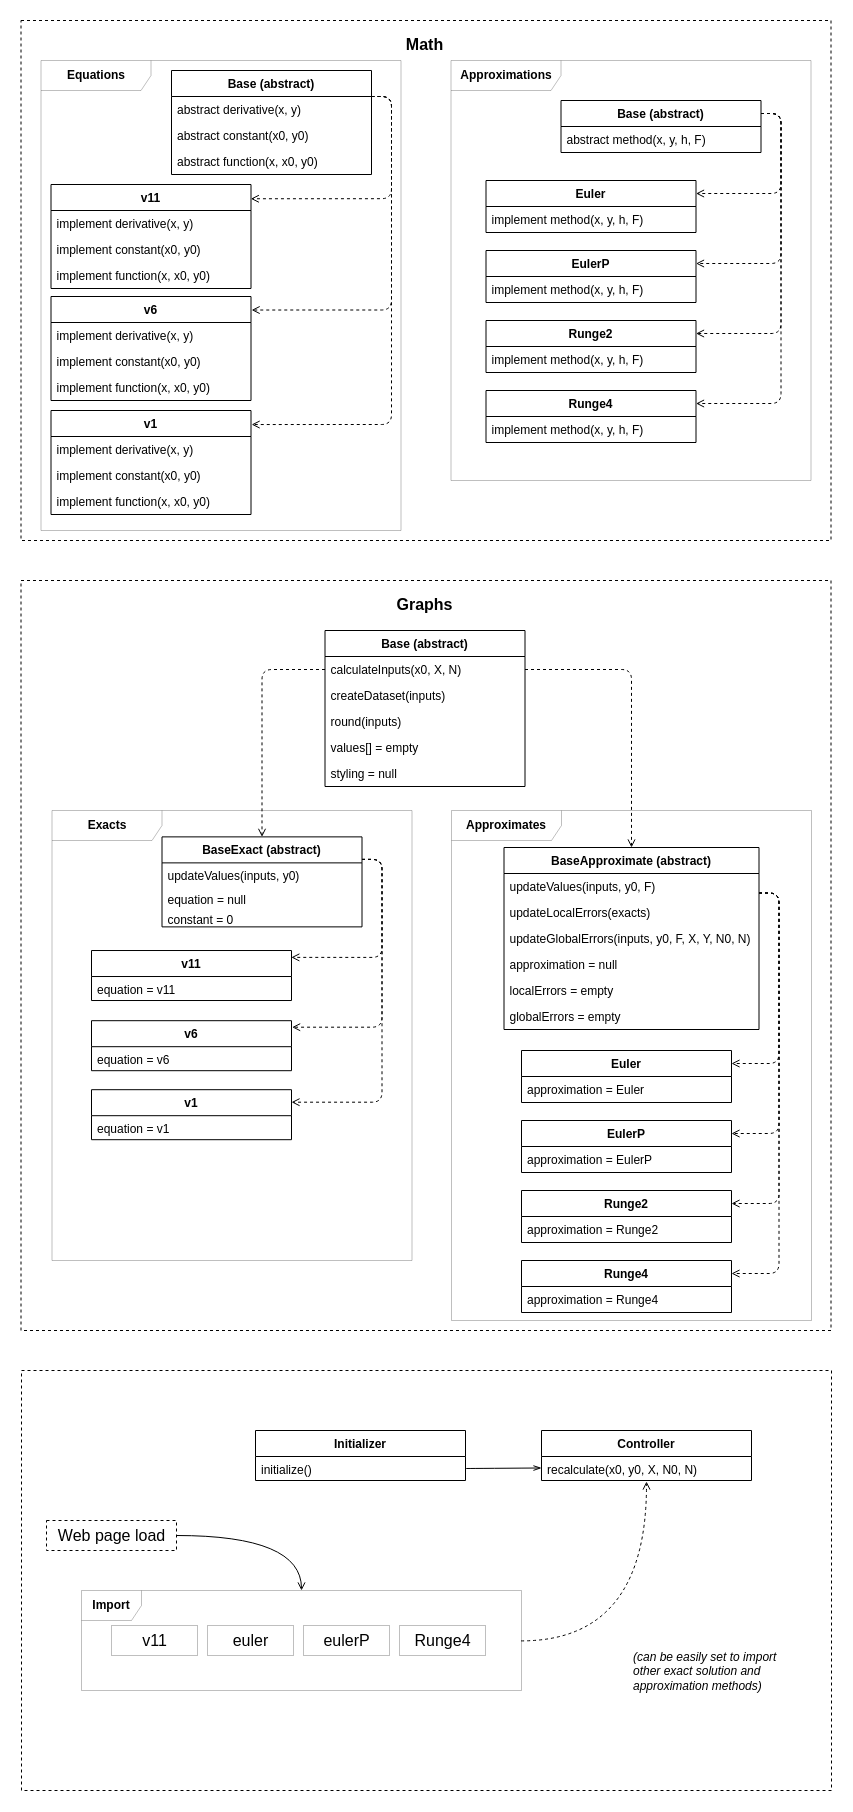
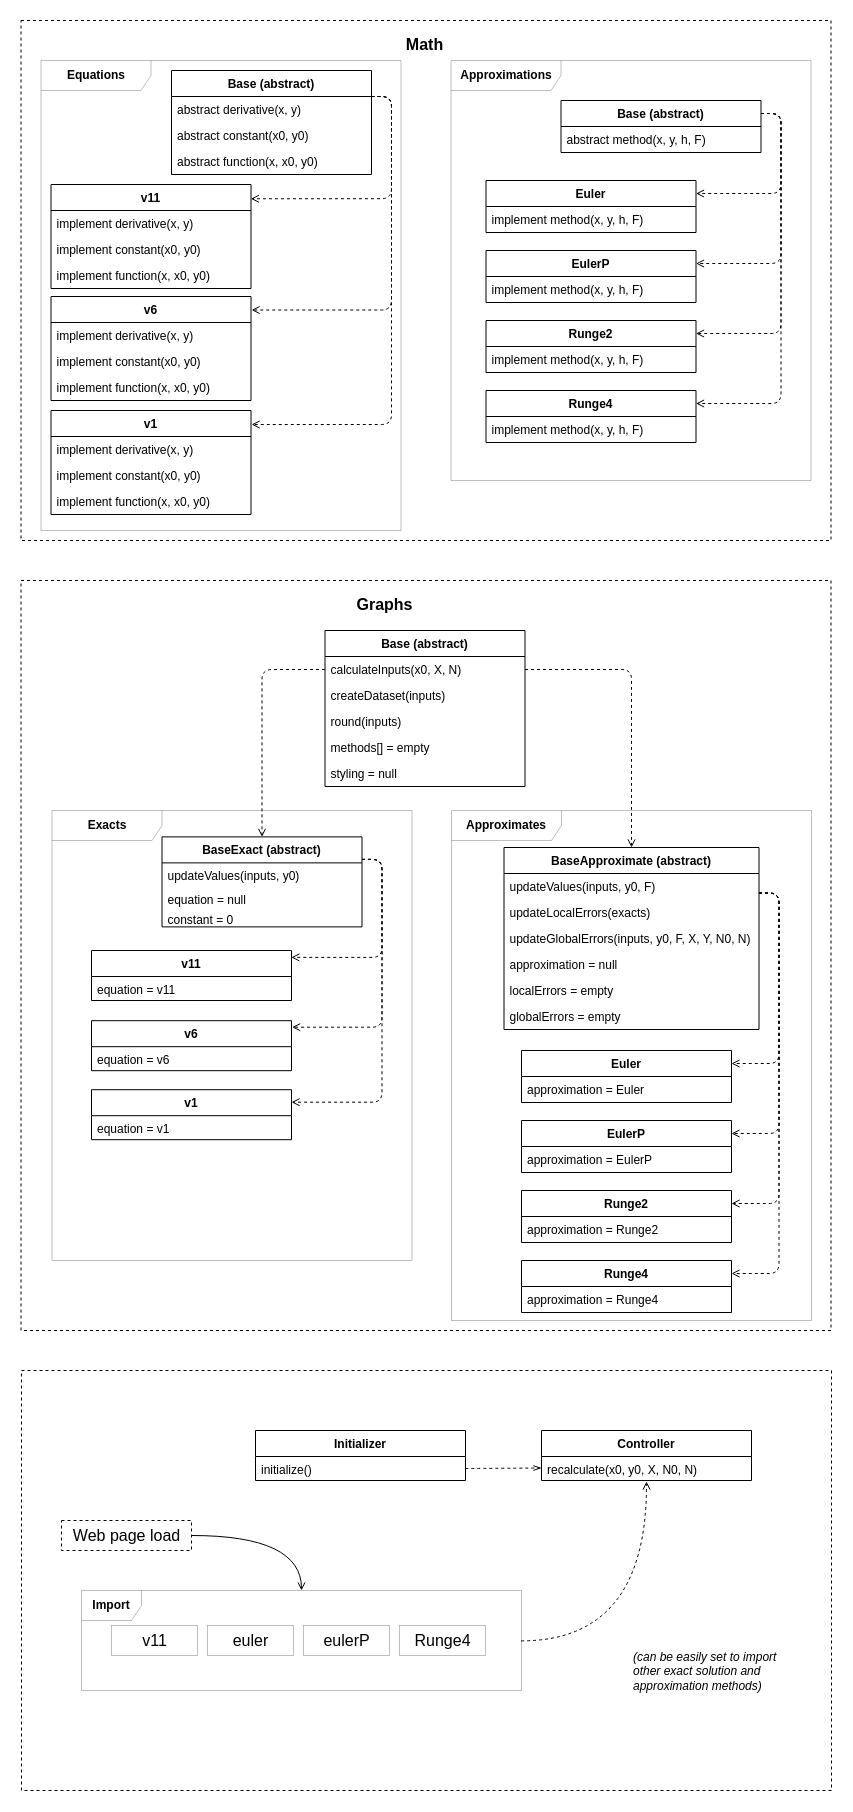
(425, 604) -> (385, 604)
(380, 748) -> (385, 748)
(502, 1468) -> (502, 1468)
(112, 1536) -> (127, 1536)
